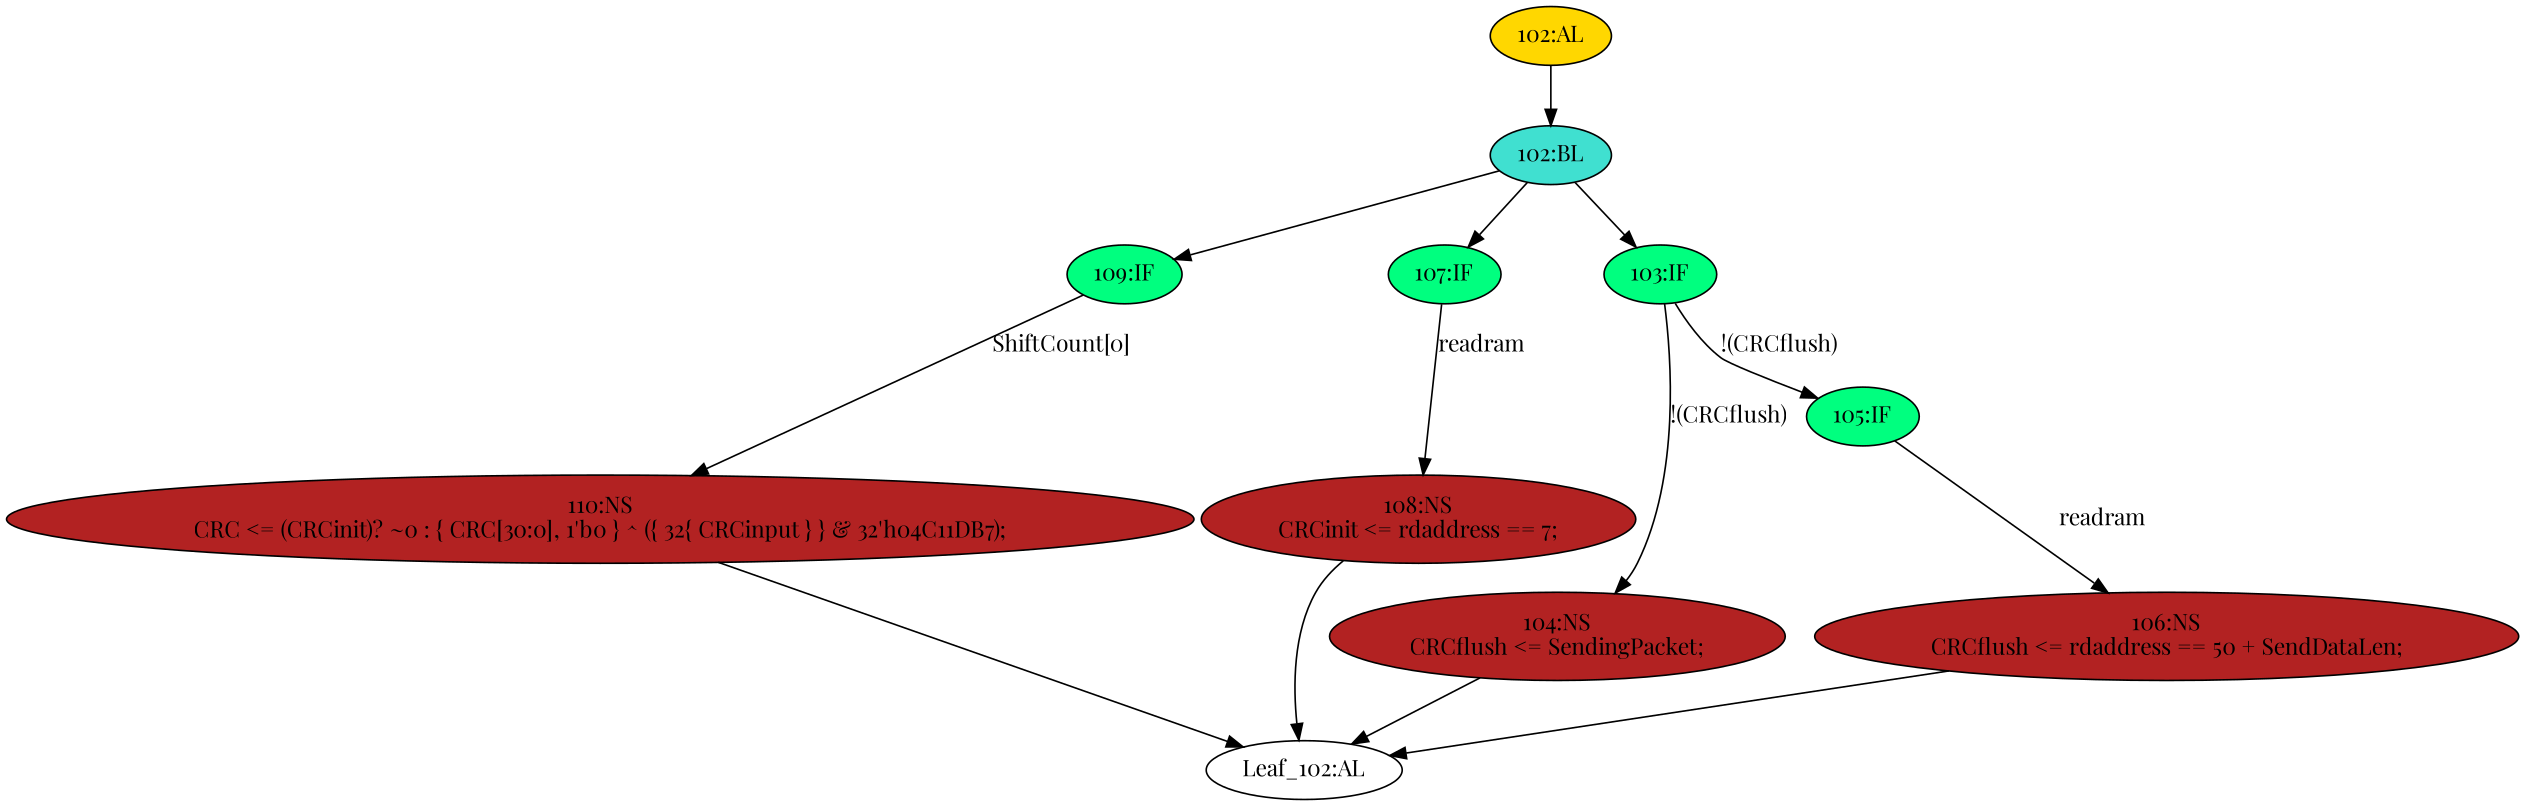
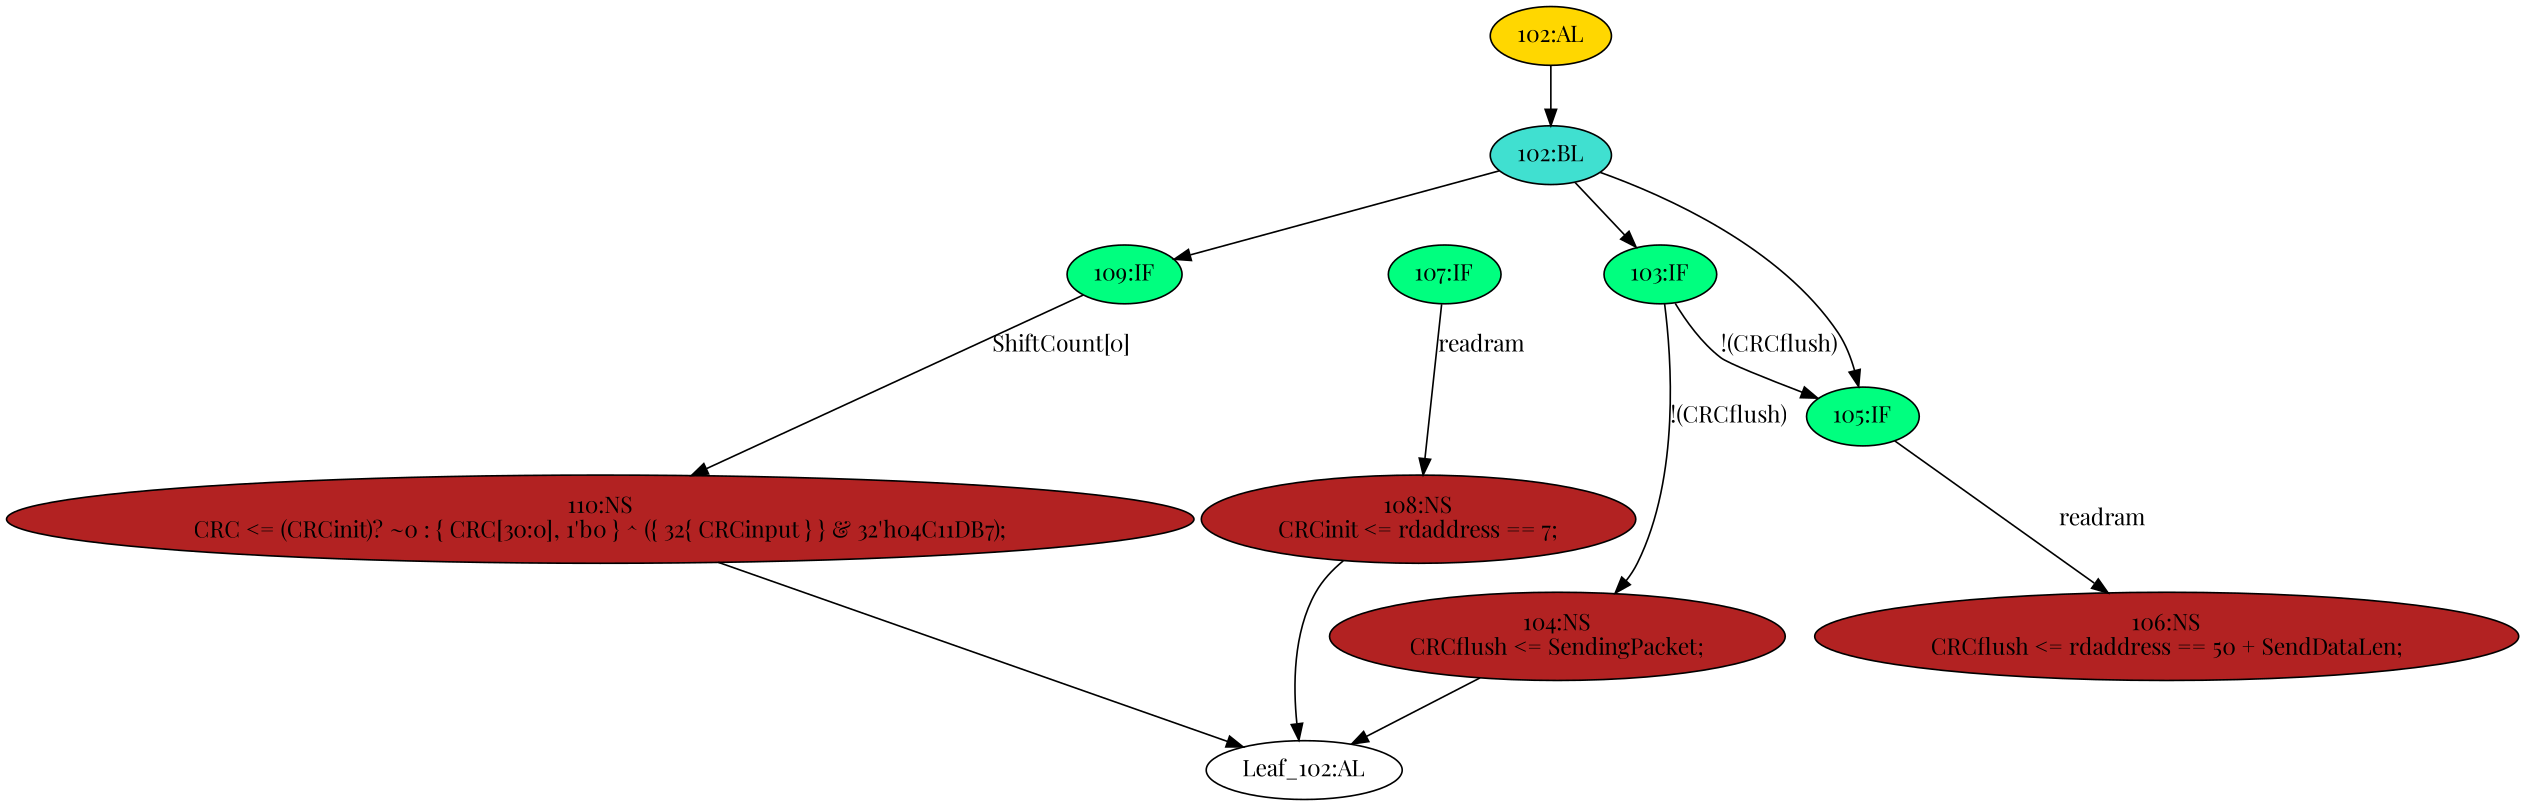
(1503, 209) -> (1749, 247)
(1678, 712) -> none
